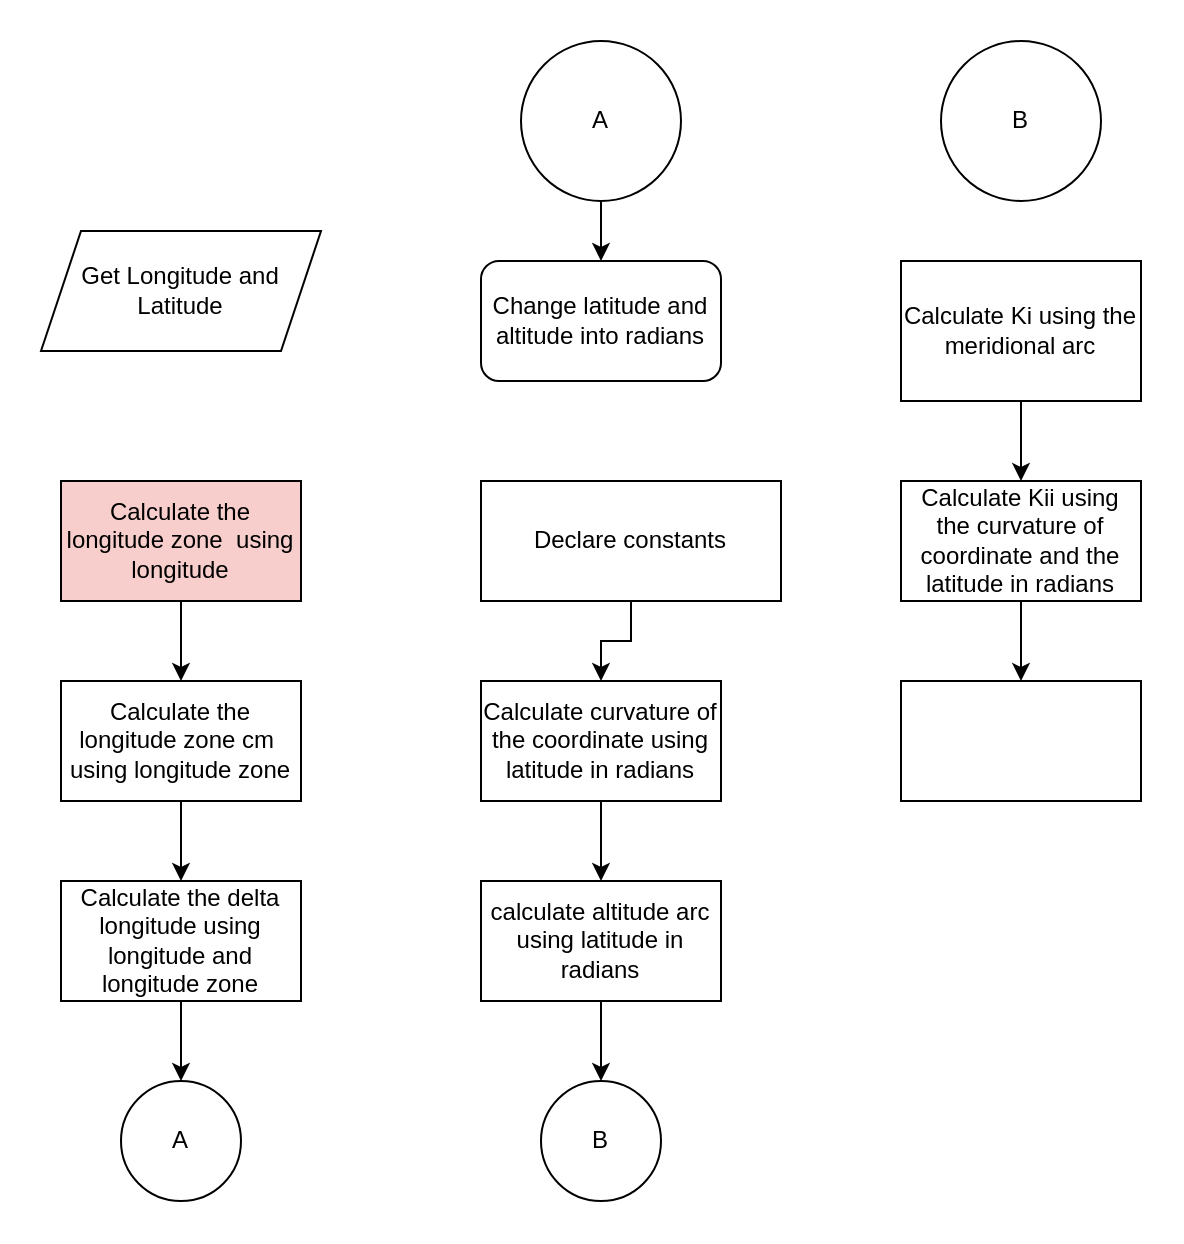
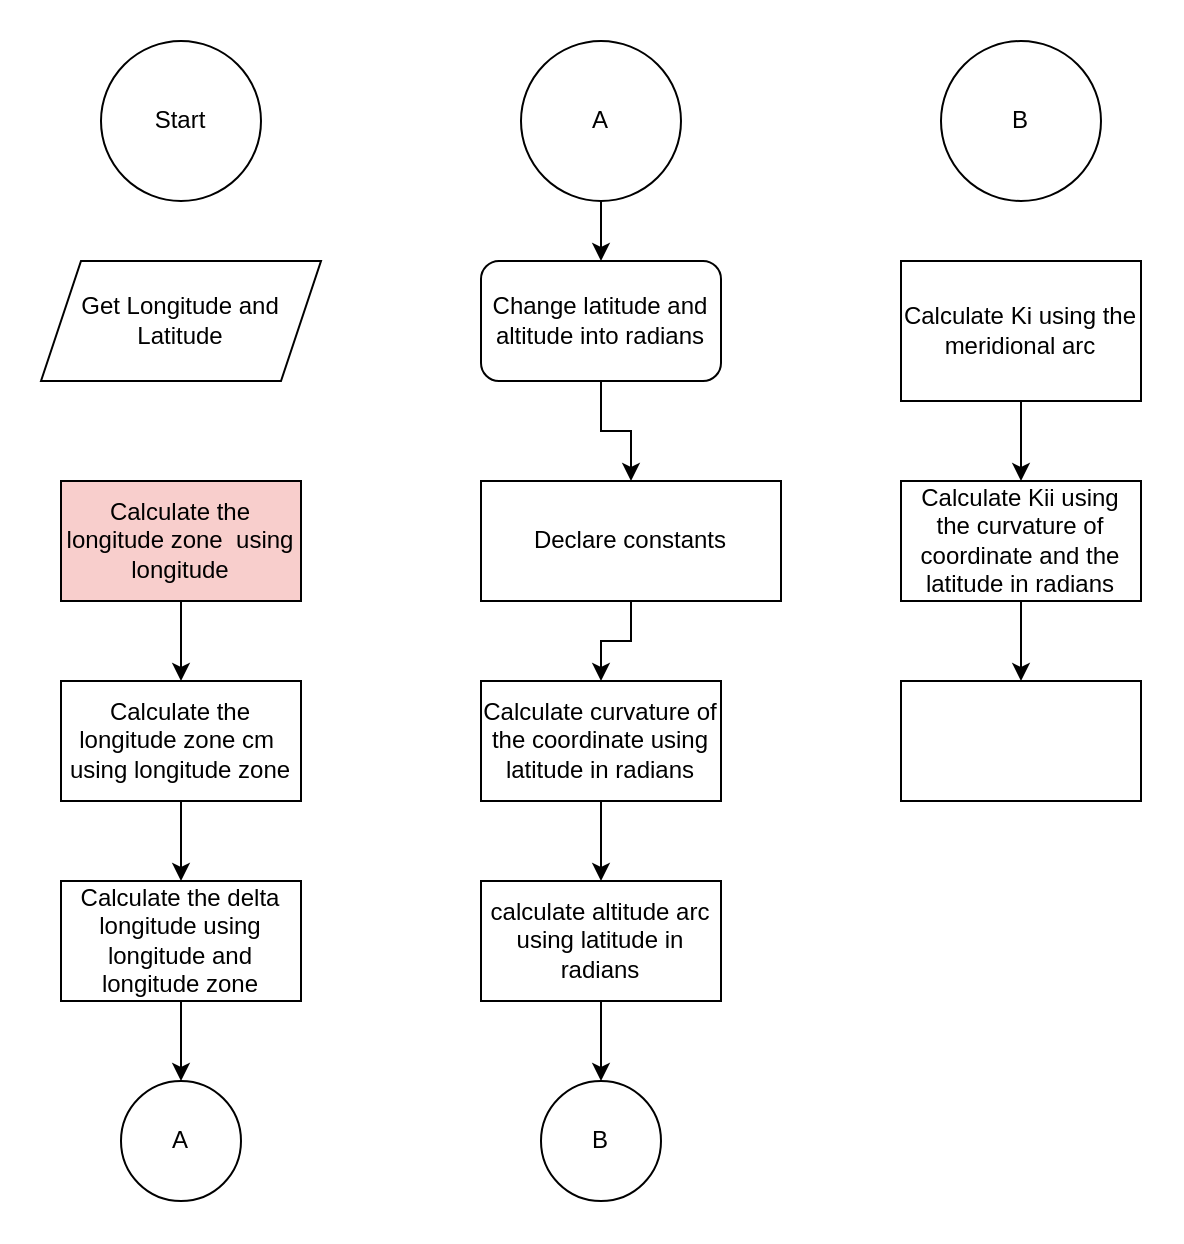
none -> (181, 121)
(181, 291) -> (181, 321)
none -> (609, 431)
